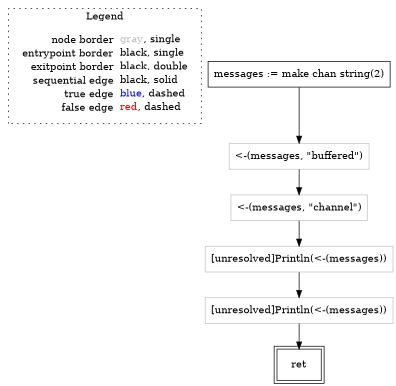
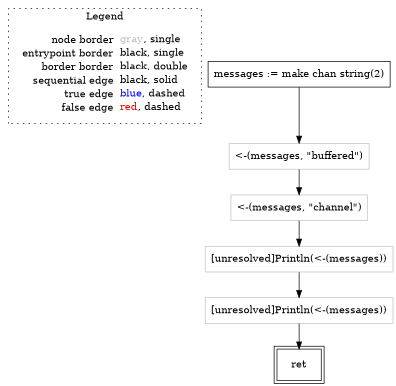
(74, 67) -> (79, 67)
